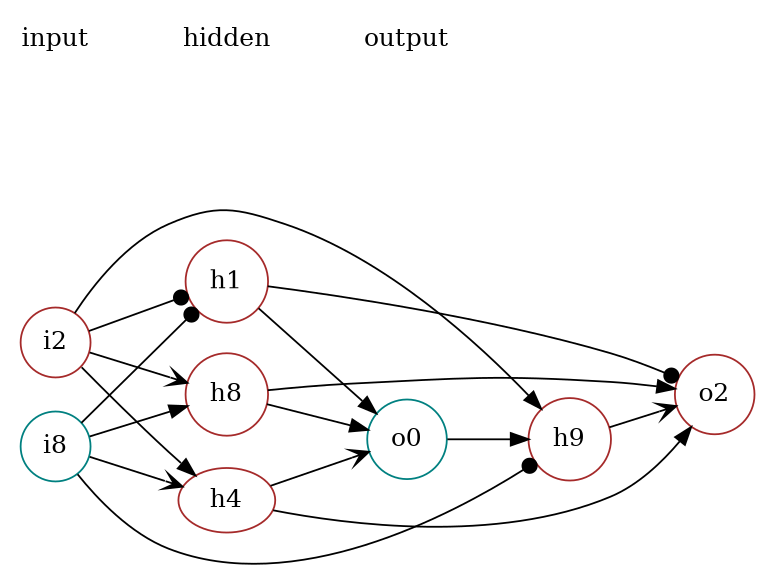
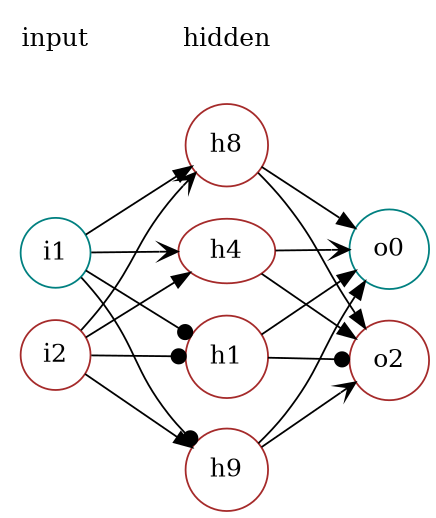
(407, 39) -> none
(479, 439) -> (312, 374)
(56, 446) -> (56, 253)
